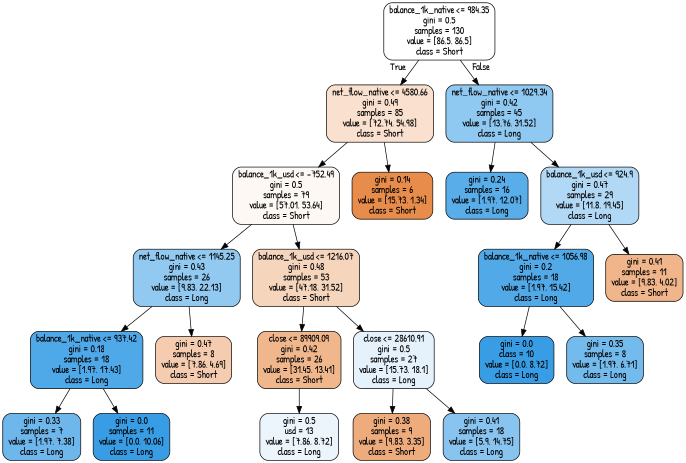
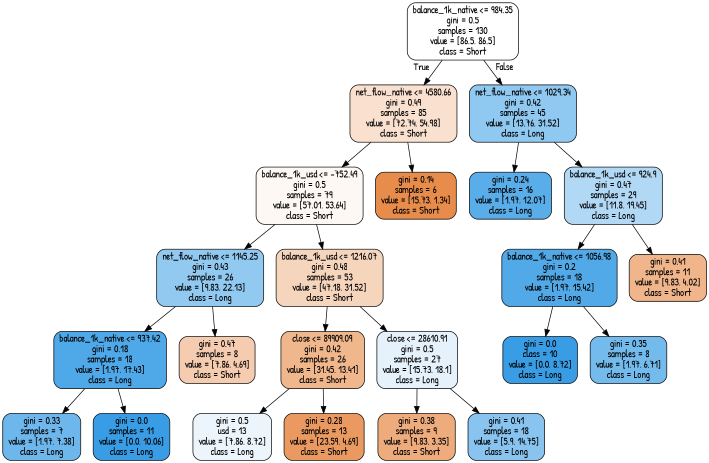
none -> (324, 437)
